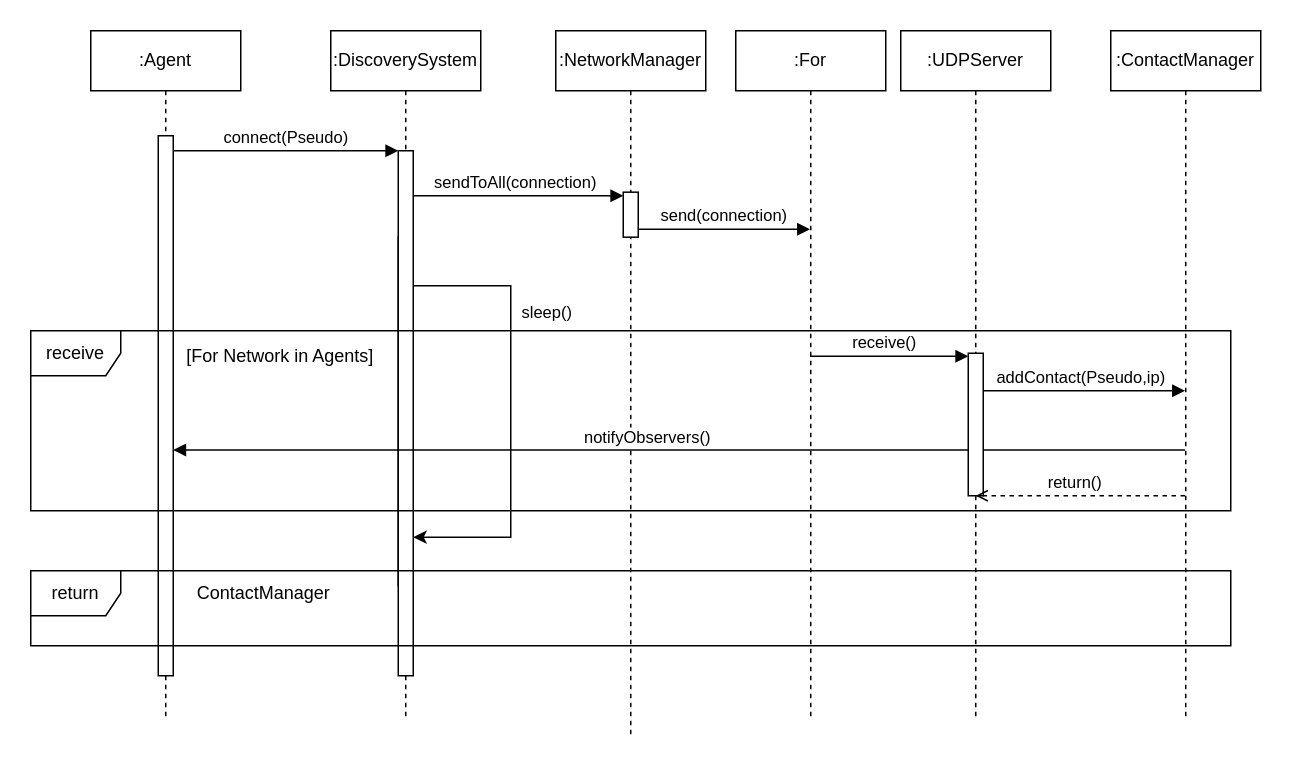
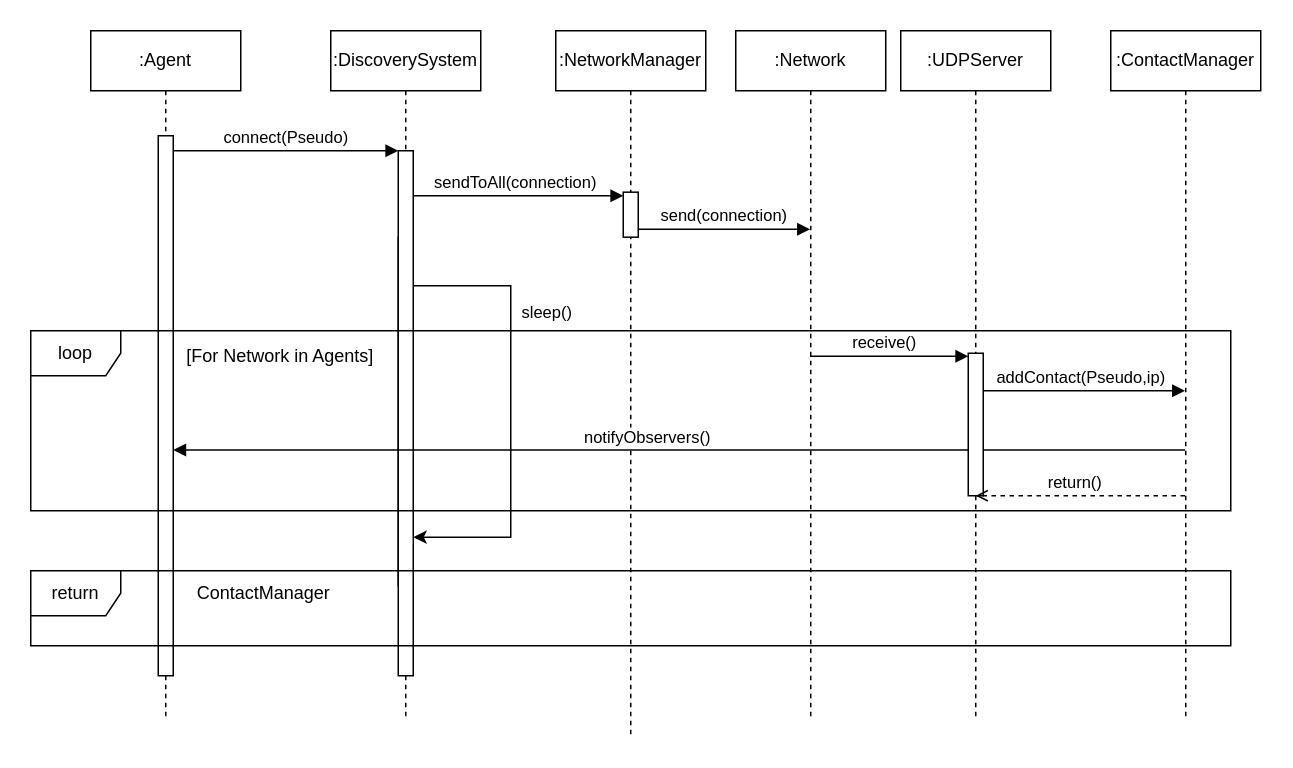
(811, 61) -> (811, 61)
(76, 353) -> (76, 353)
